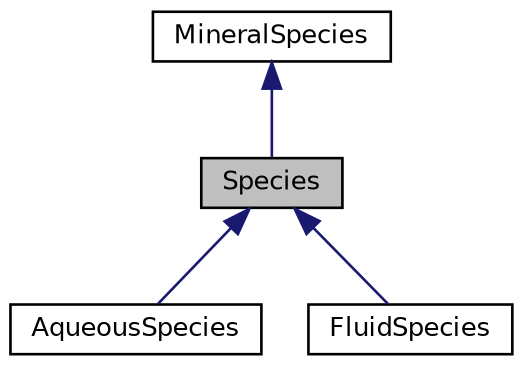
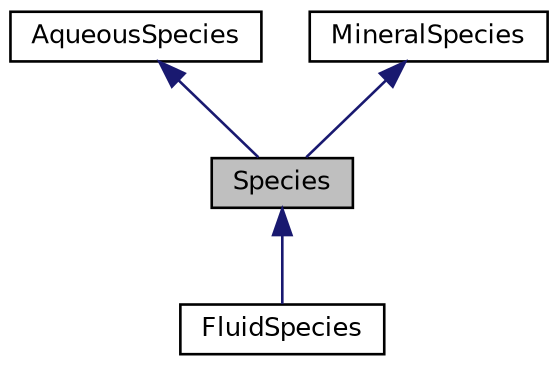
(194, 266) -> (218, 119)
